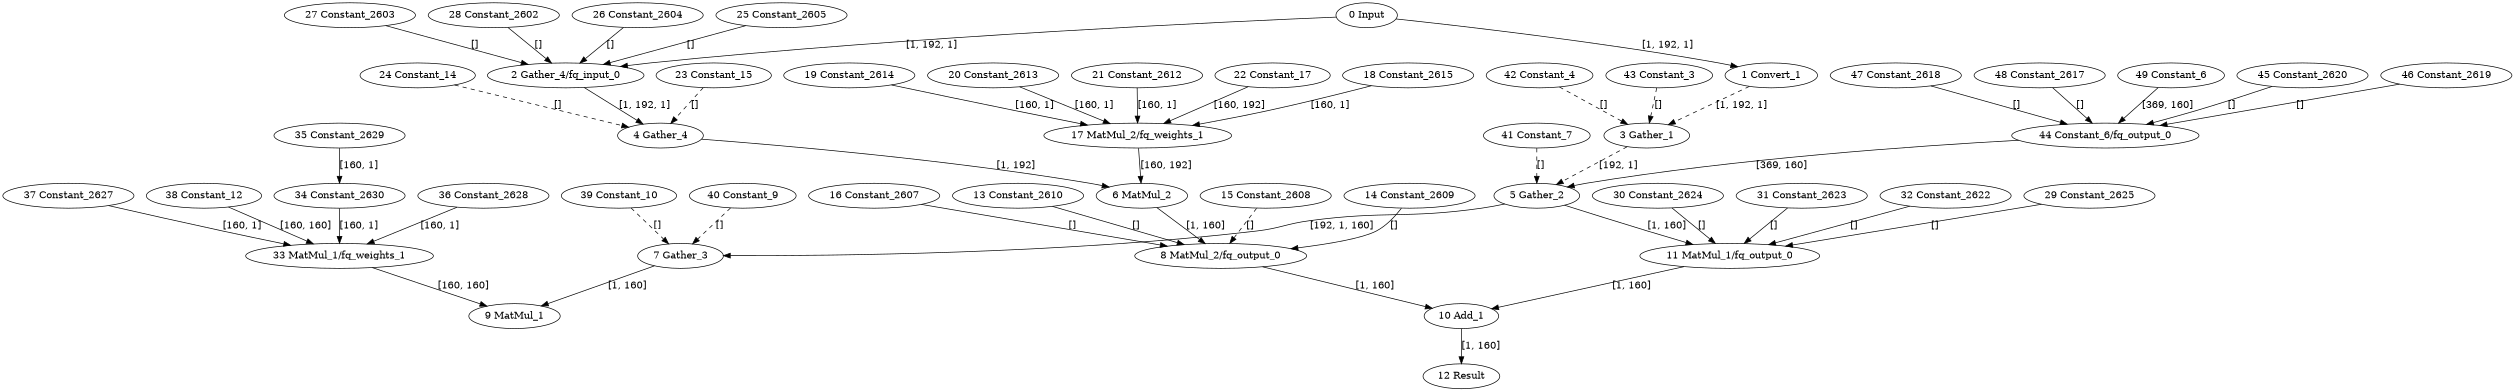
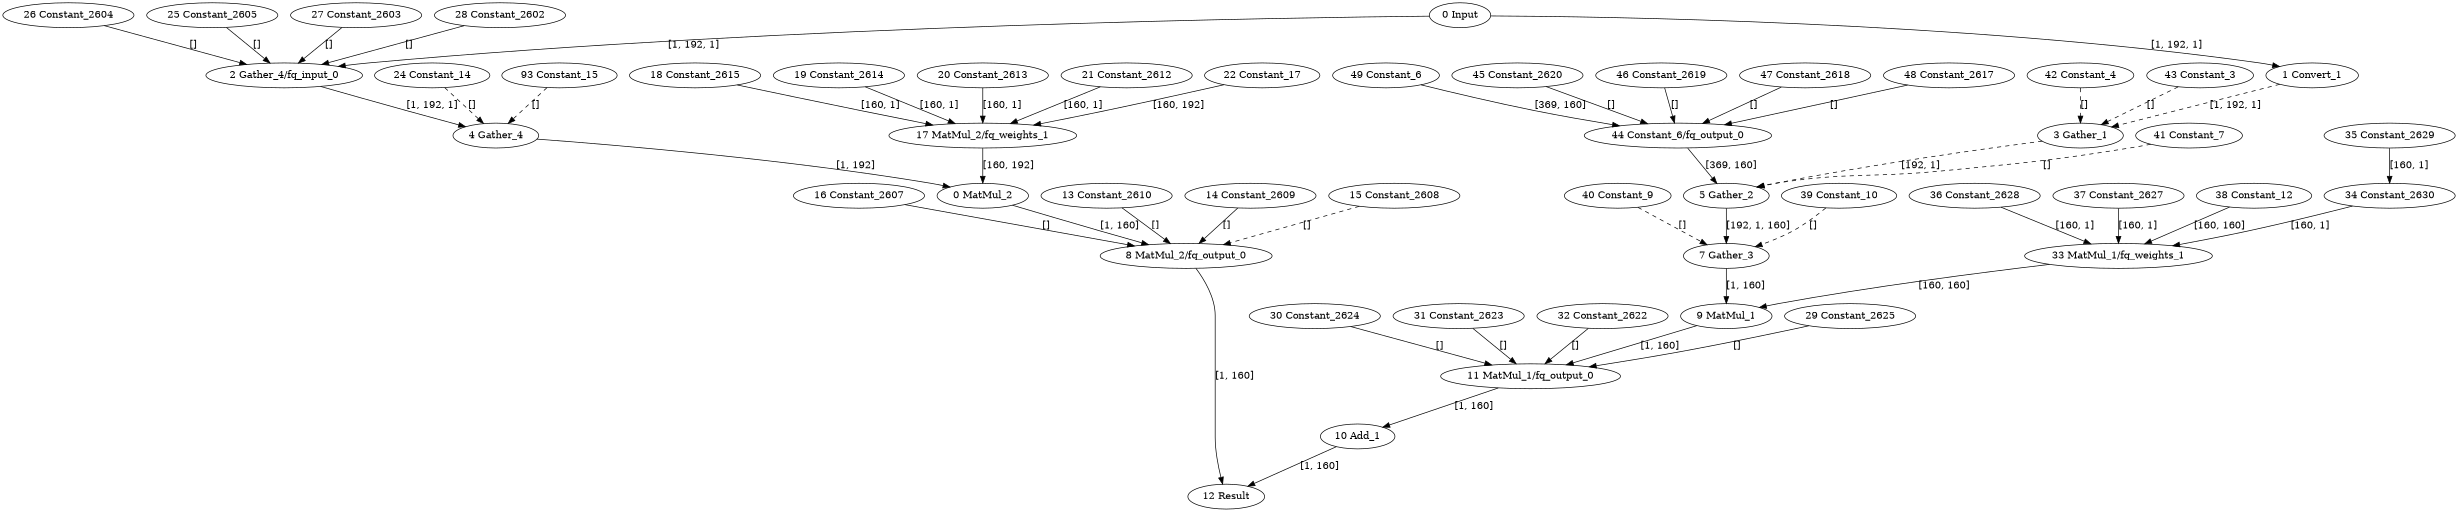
(714, 75) -> (559, 75)
(1142, 196) -> (983, 196)
(1625, 224) -> (1635, 344)
(1344, 287) -> (1215, 371)
